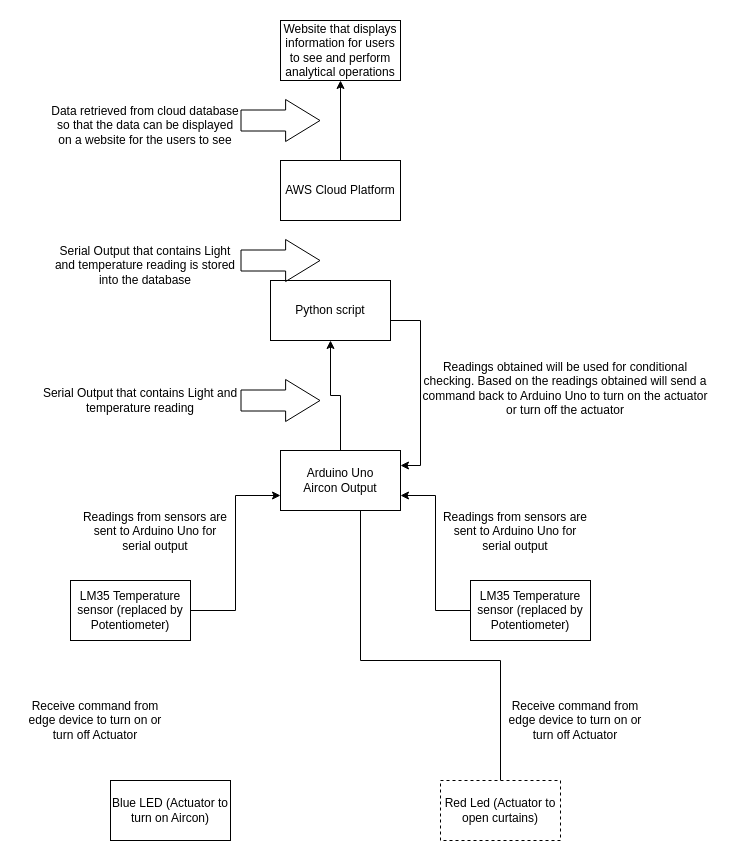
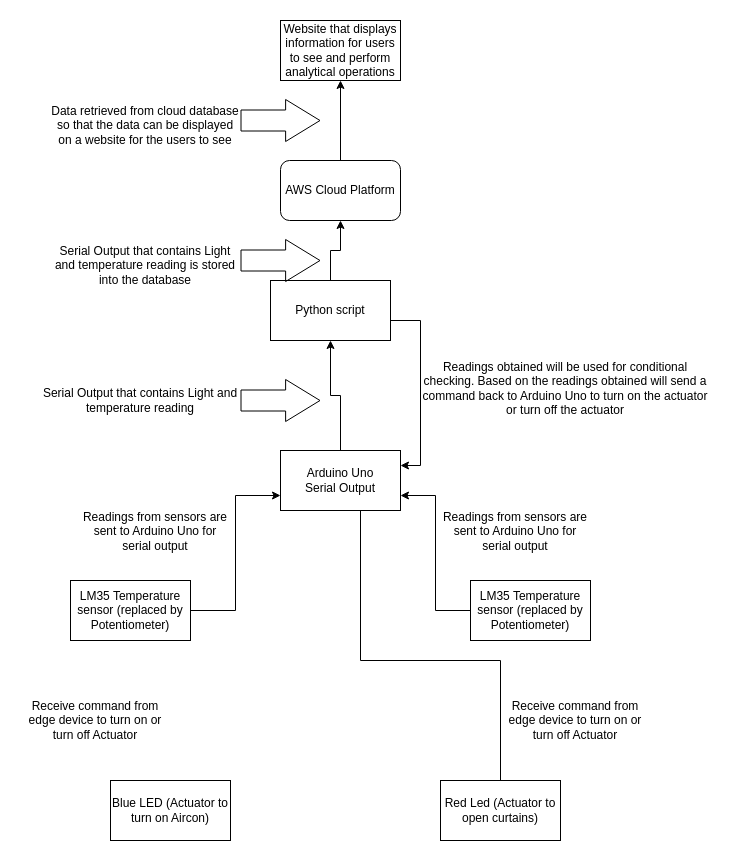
(341, 191) -> (341, 191)
none -> (332, 251)
(341, 481) -> (341, 481)
(501, 811) -> (501, 811)
